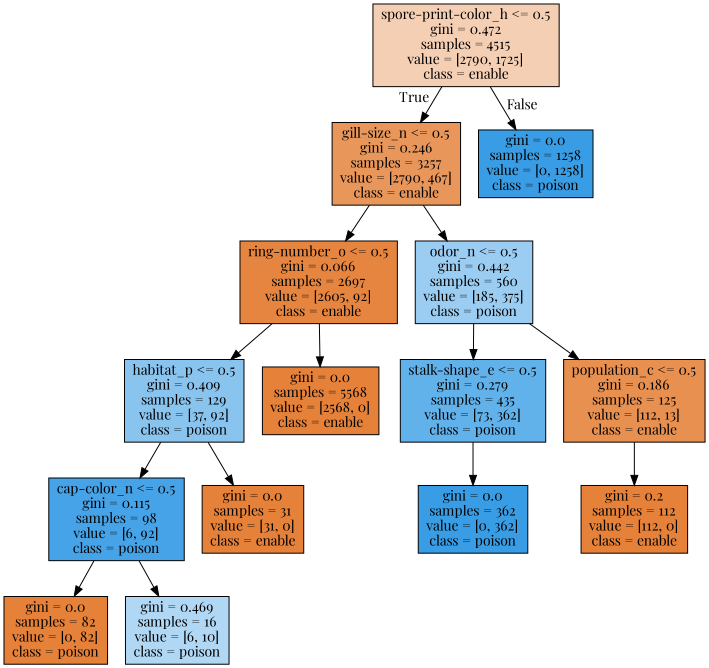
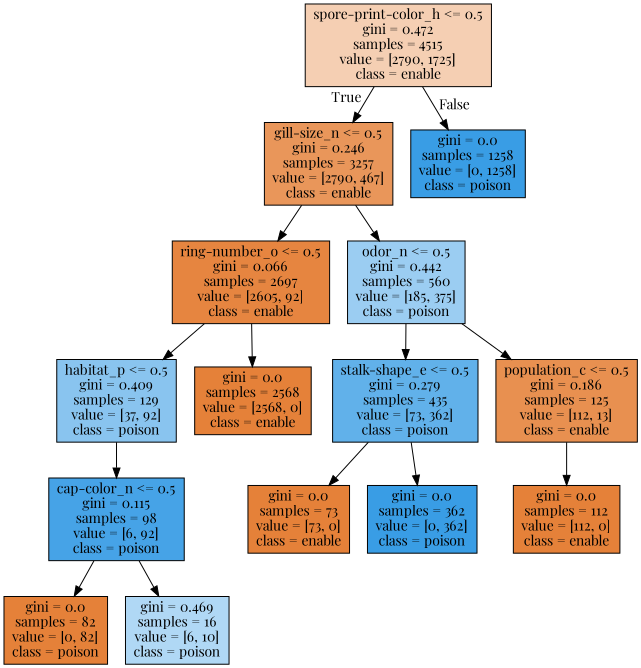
(321, 401) -> (253, 401)
(253, 519) -> none
none -> (299, 519)
(634, 519) -> (567, 519)
